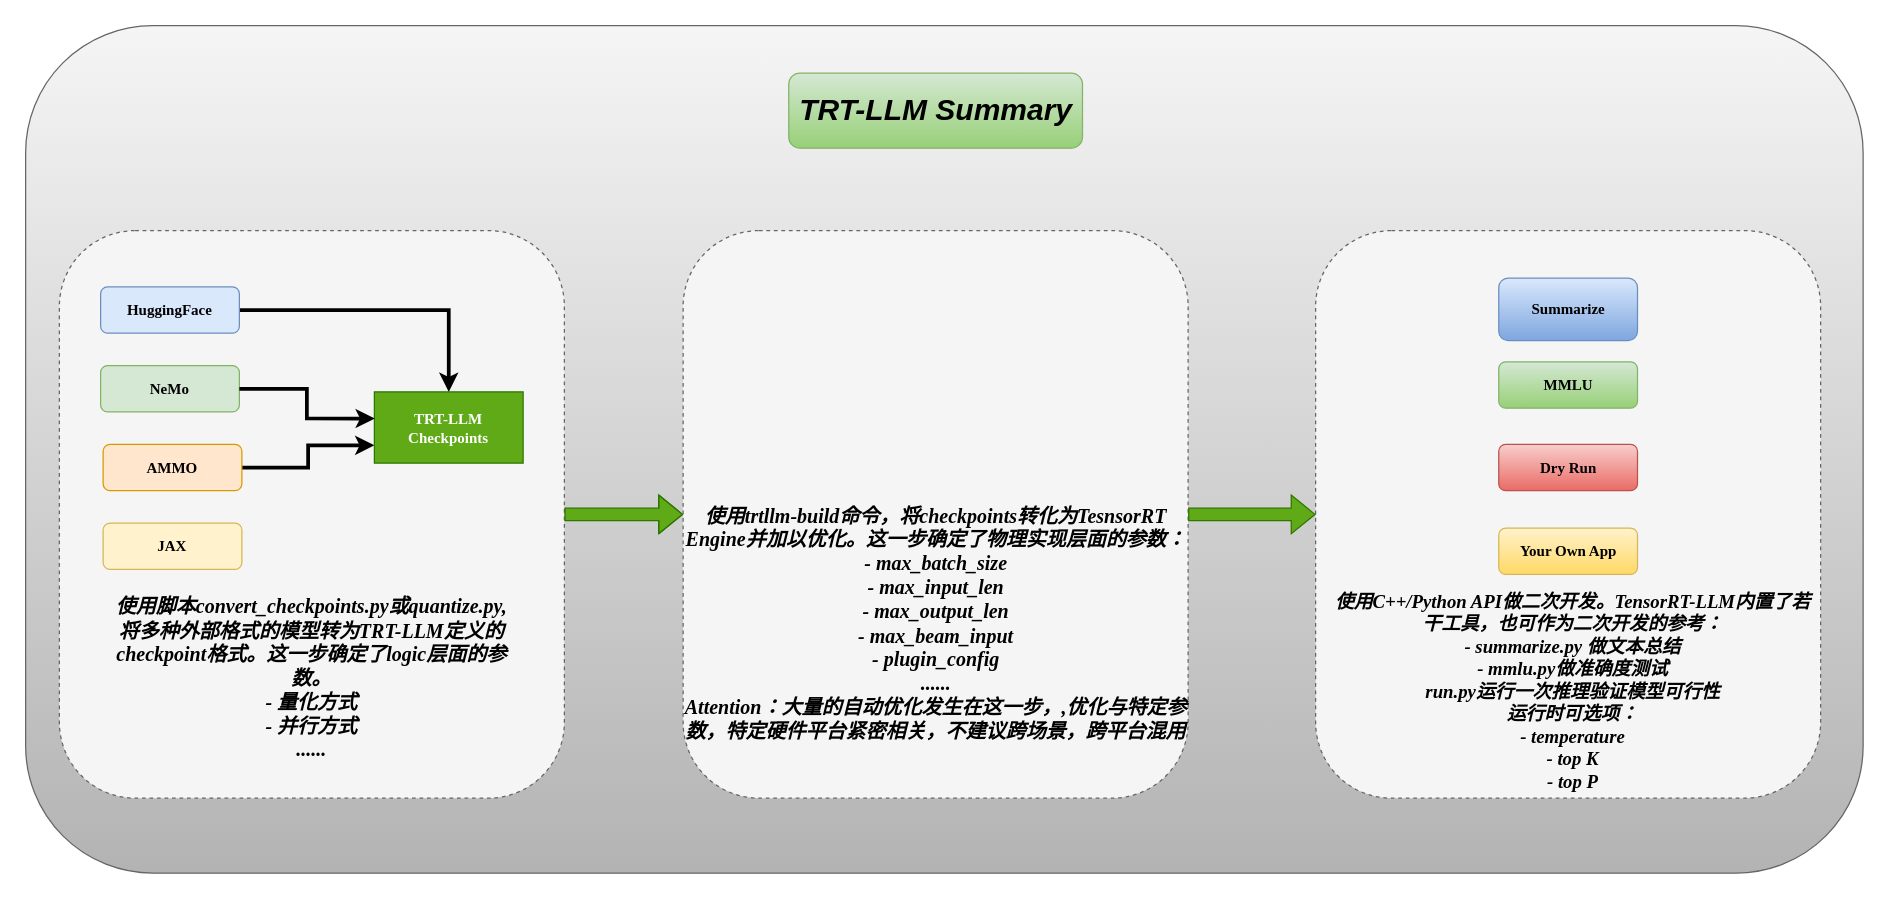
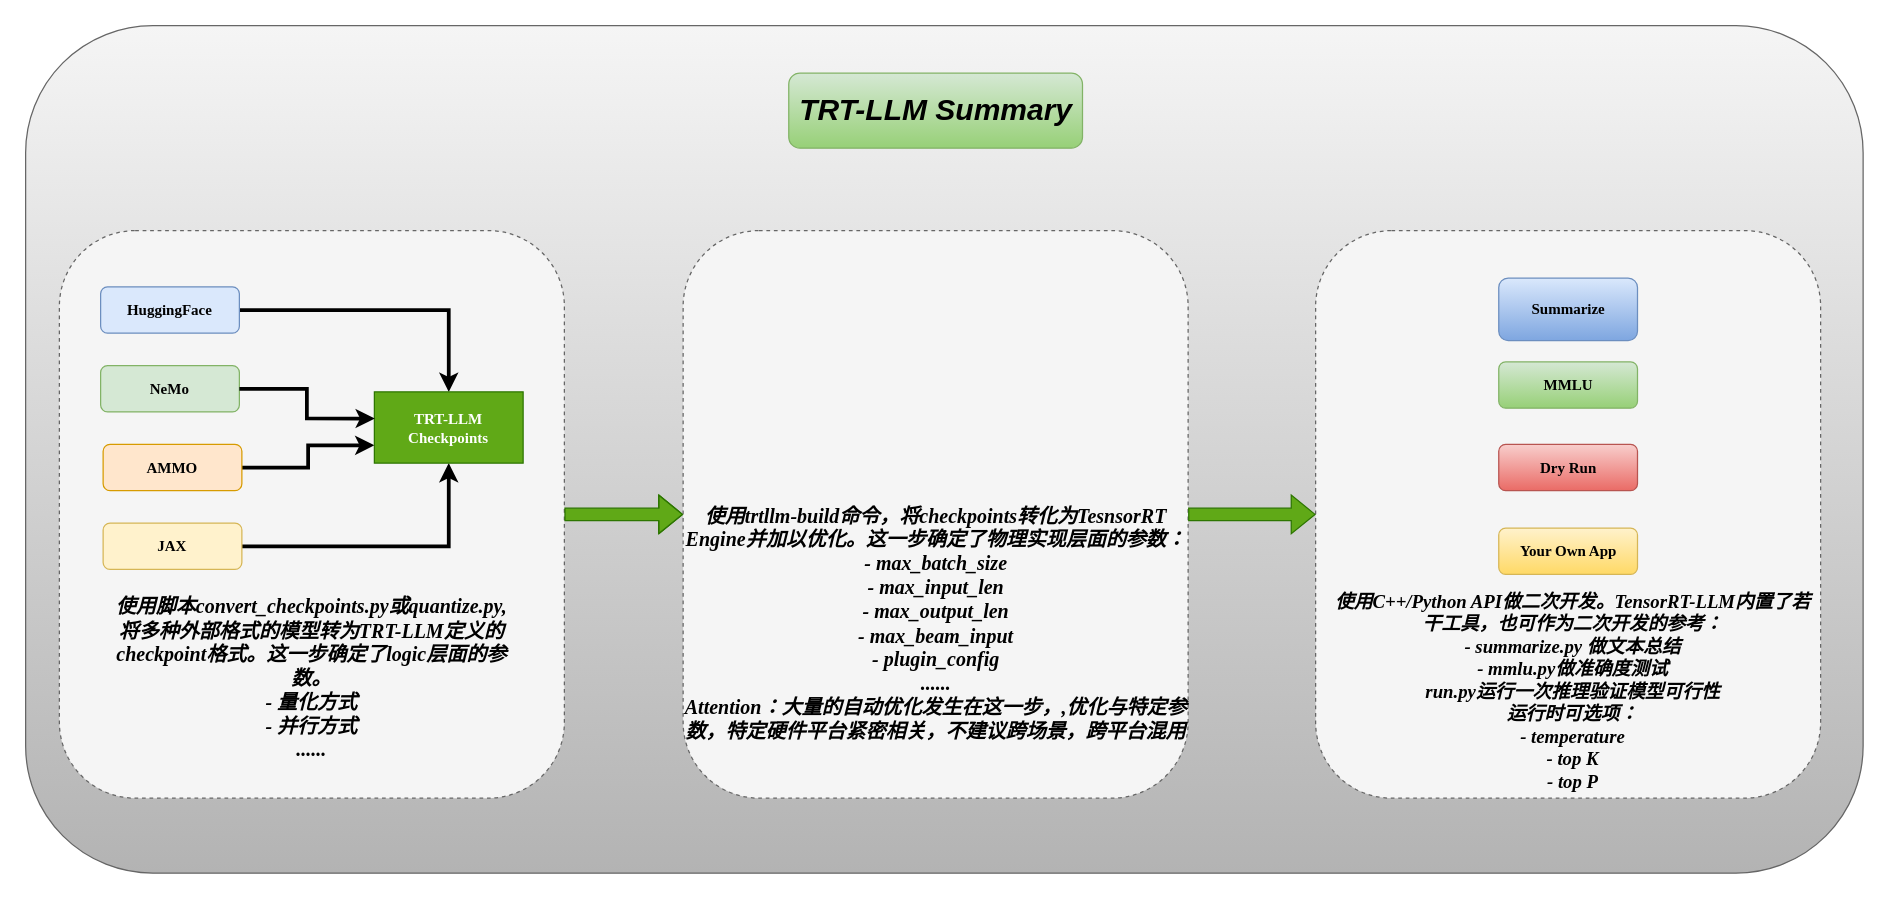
none -> (380, 546)
